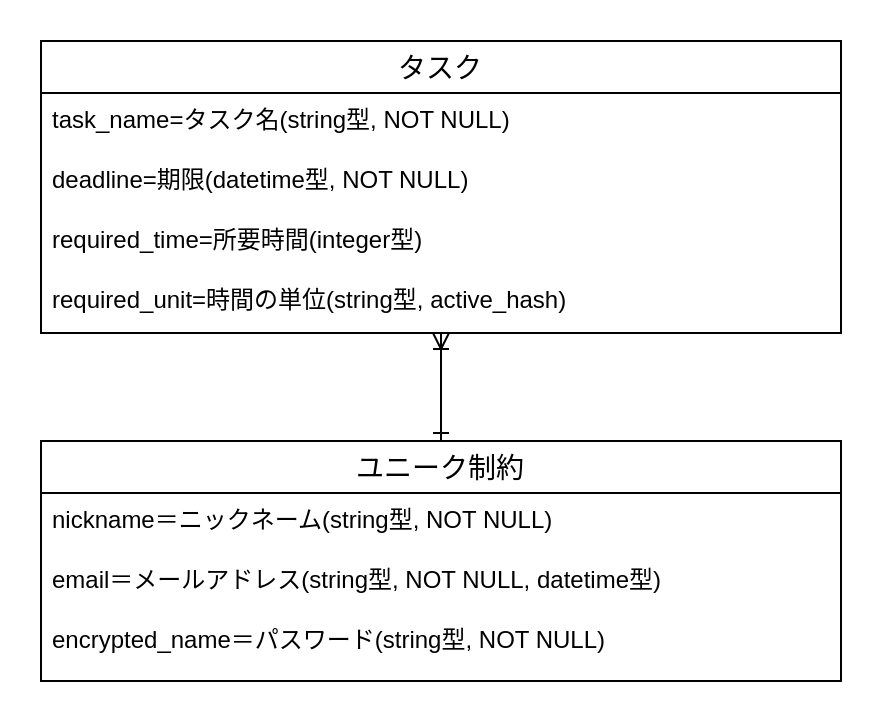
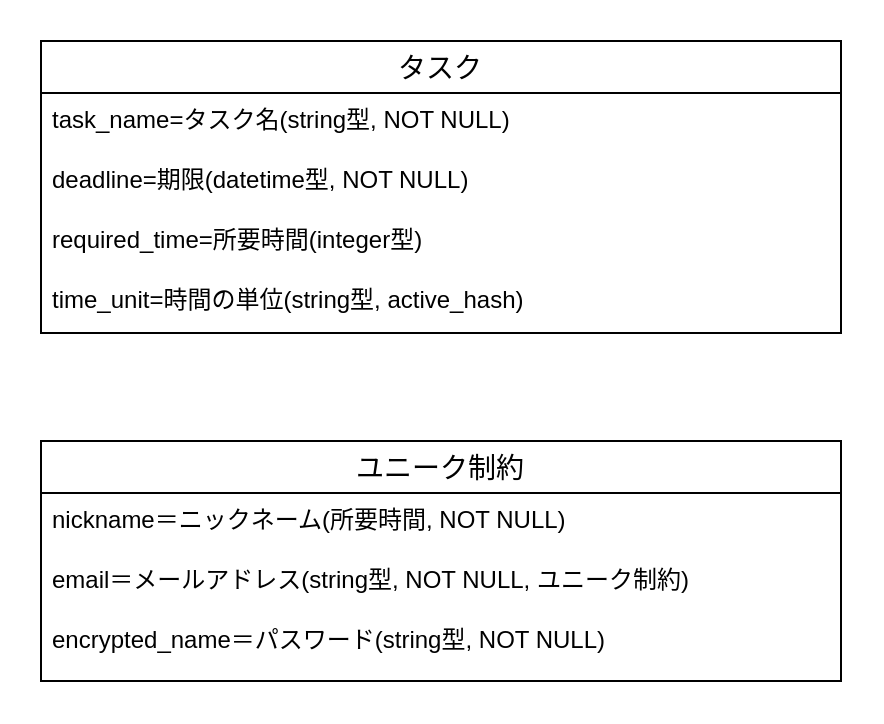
(340, 300) -> (314, 300)
(441, 389) -> none
(307, 520) -> (306, 520)
(366, 580) -> (375, 580)
